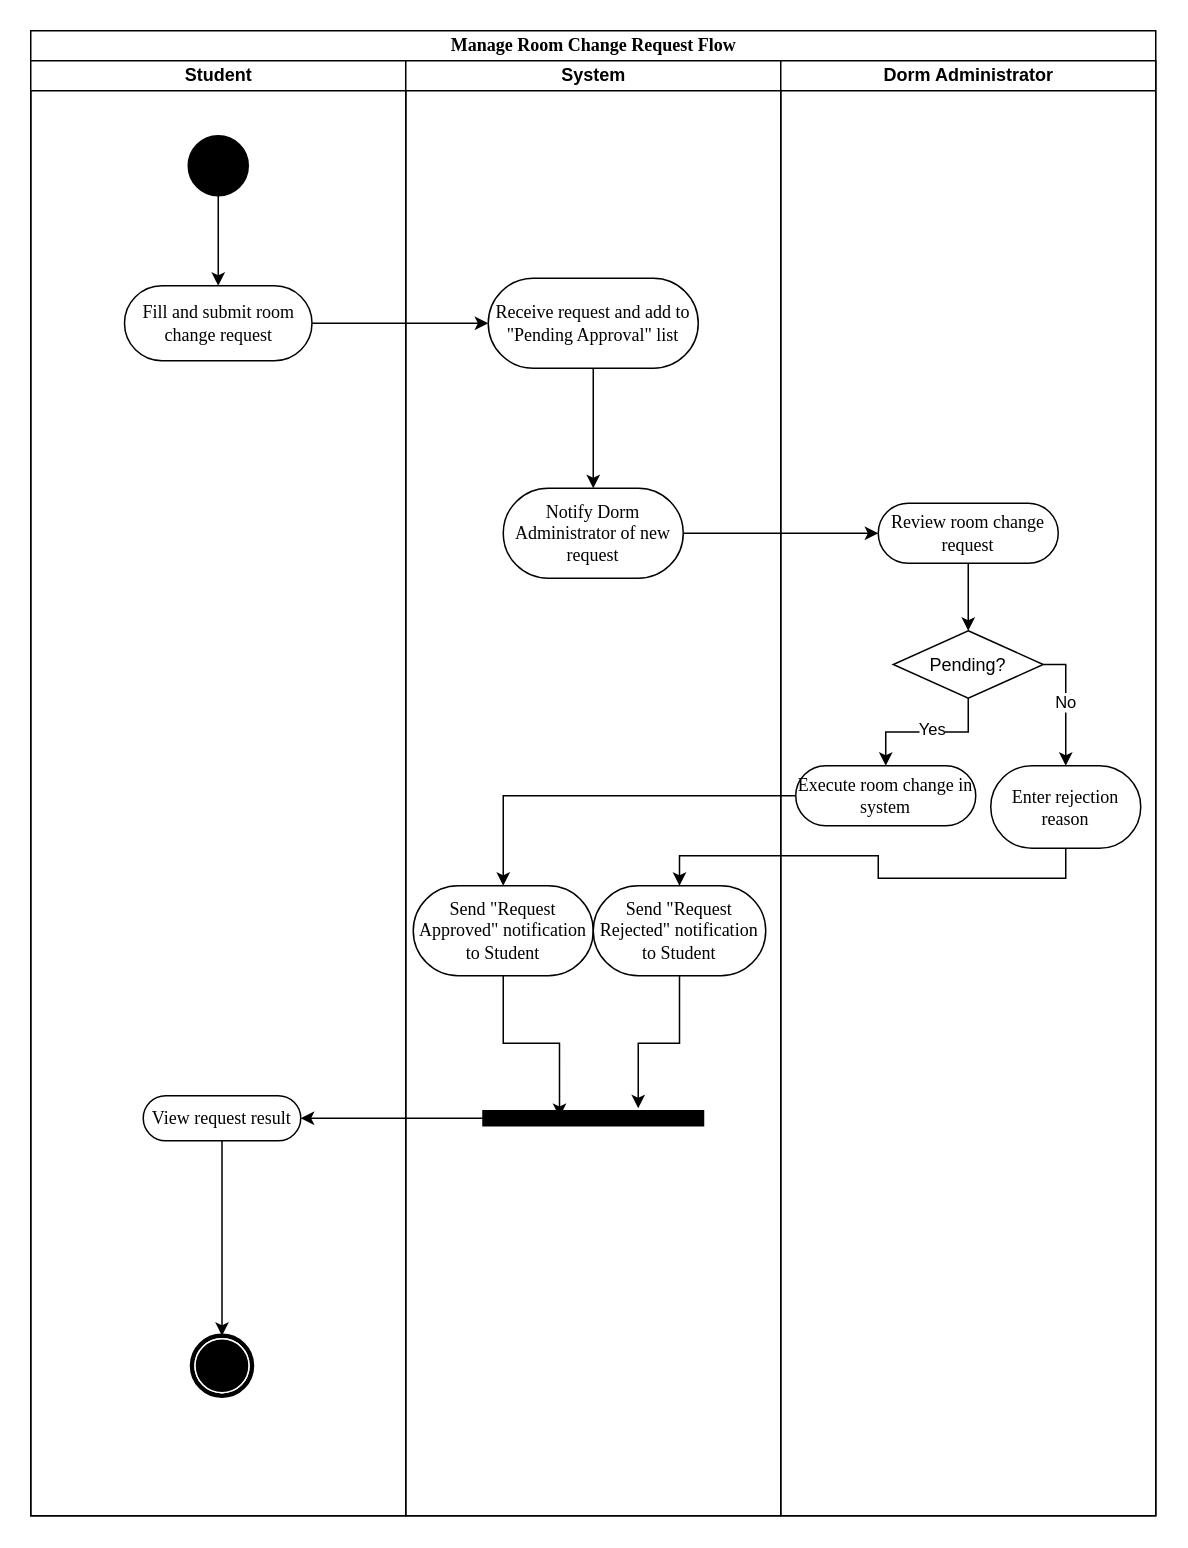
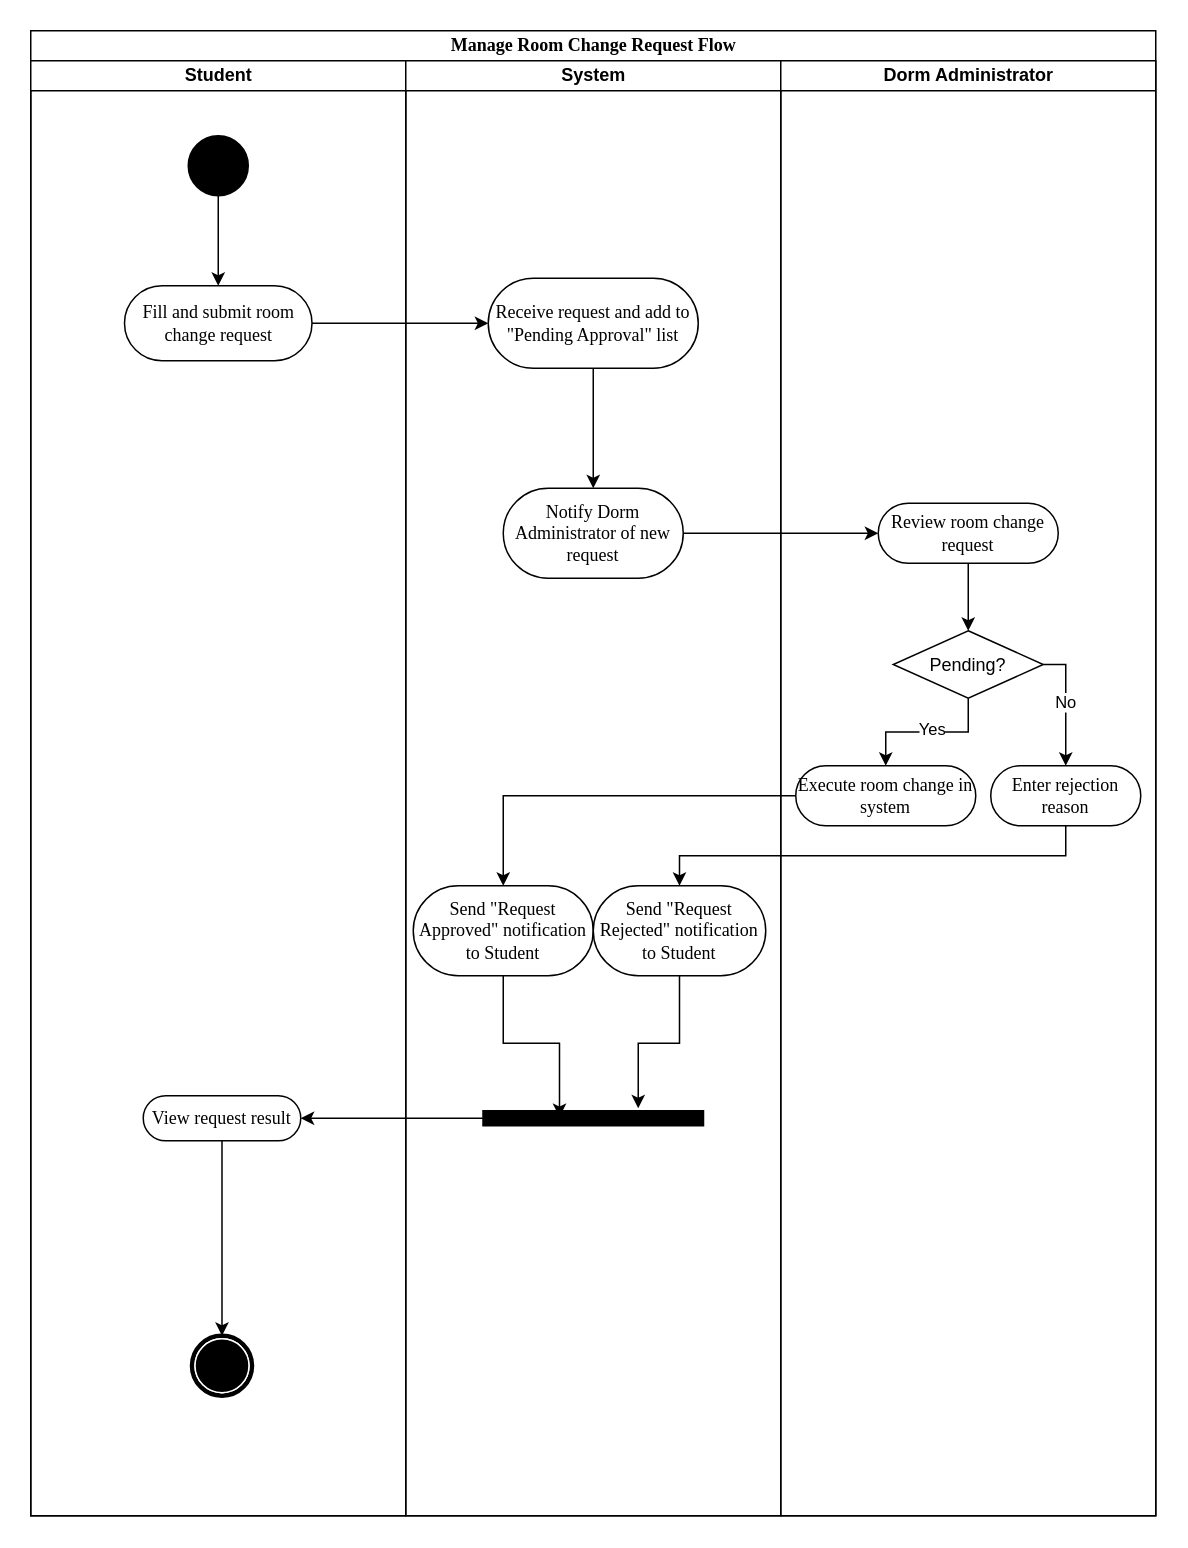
(1066, 807) -> (1066, 796)
